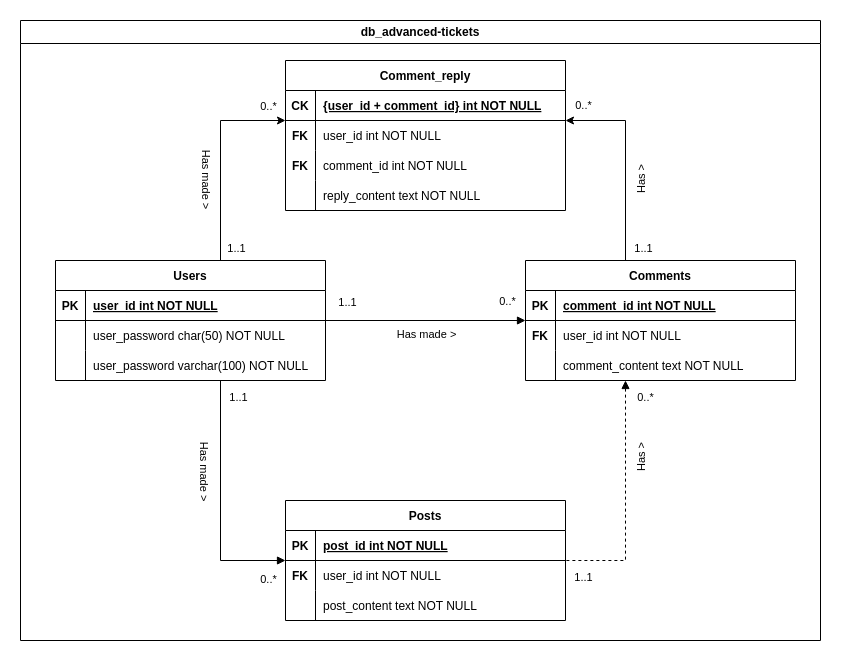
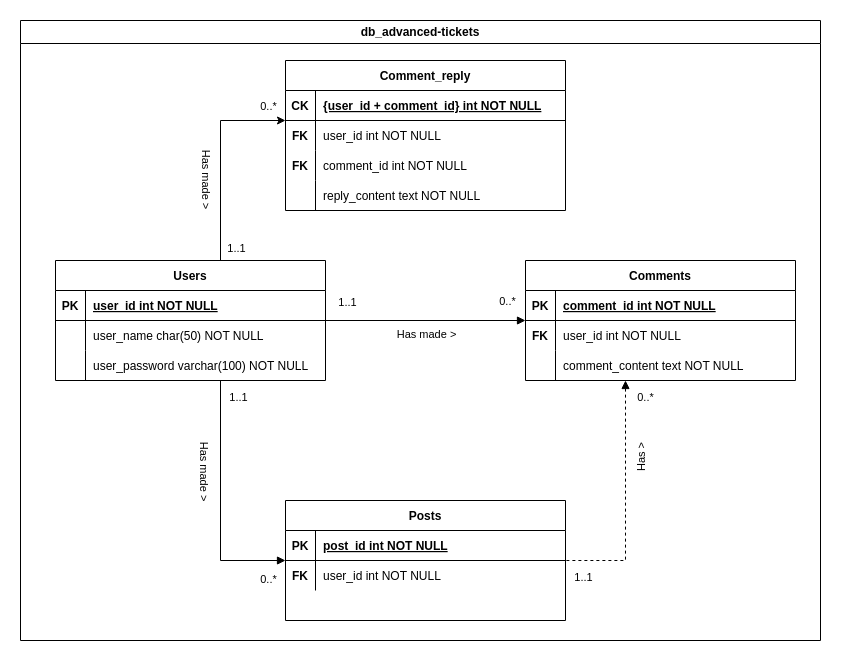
(626, 165) -> none
(192, 336) -> (179, 336)
(441, 606) -> none
